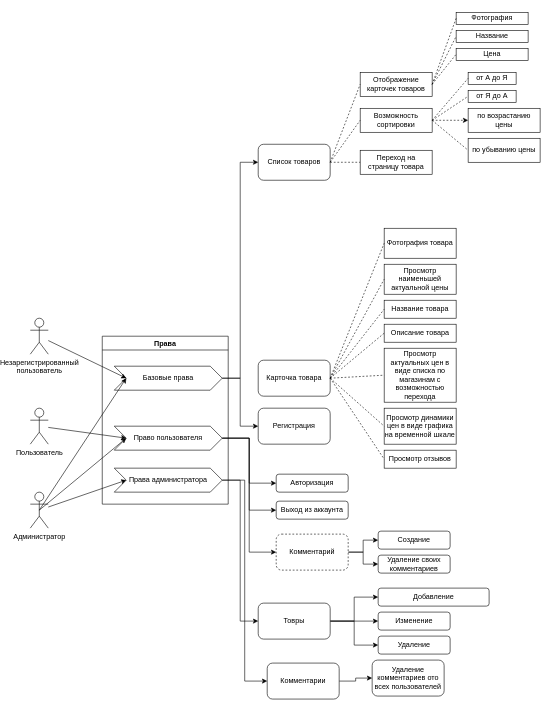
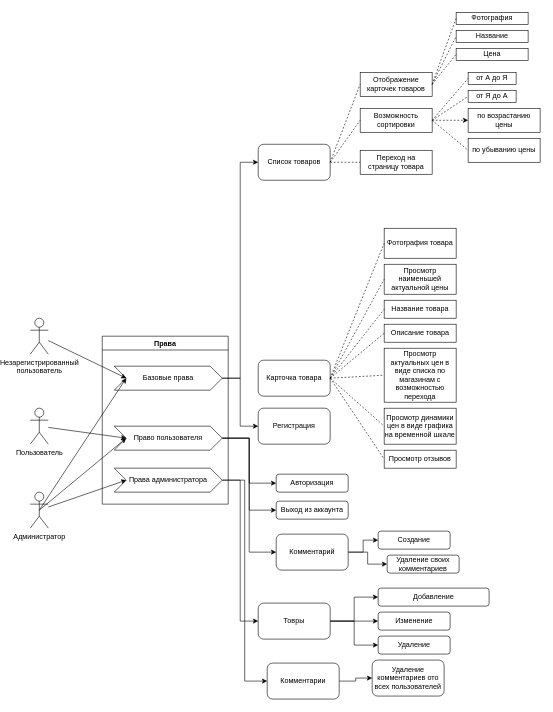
(312, 552) -> (312, 552)
(414, 564) -> (423, 564)
